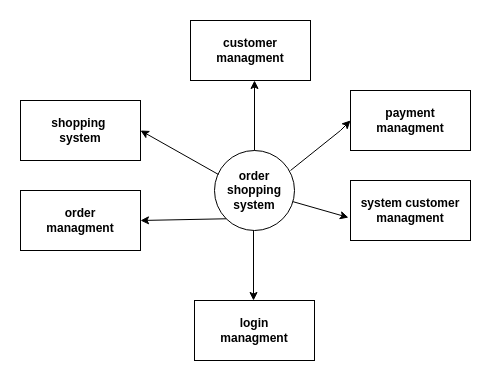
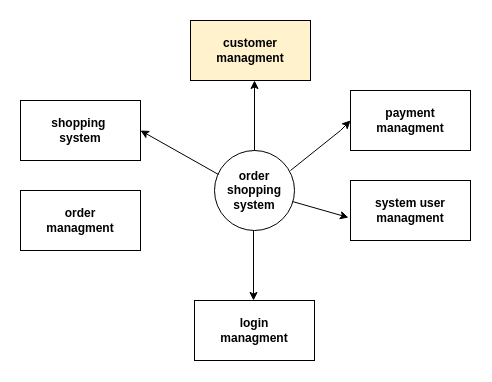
(251, 51) -> (251, 51)
(411, 211) -> (411, 211)
(187, 220) -> none
